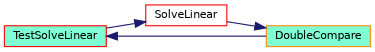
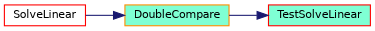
(121, 26) -> none
